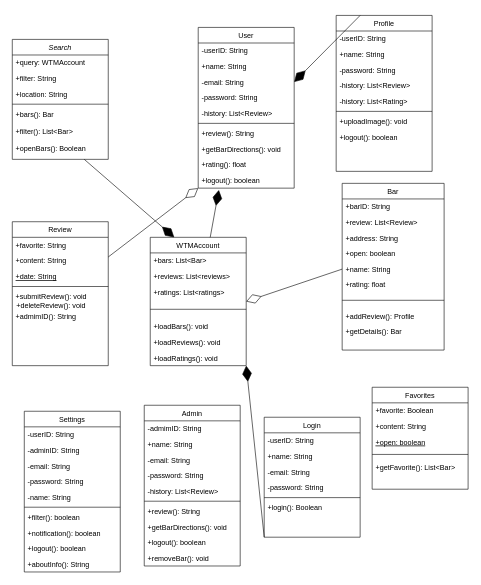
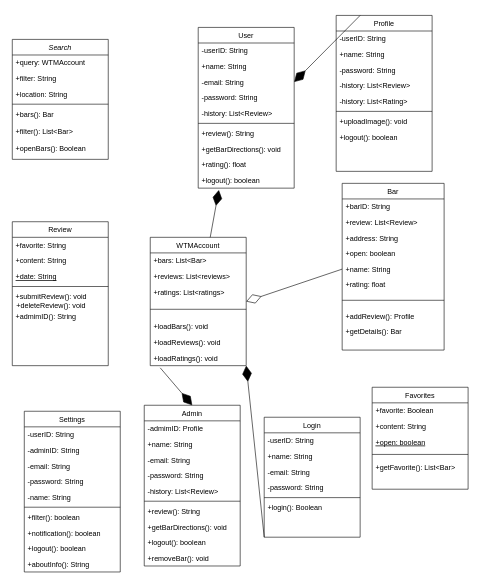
(124, 194) -> none
(148, 227) -> none
none -> (171, 380)
(176, 429) -> (177, 429)
